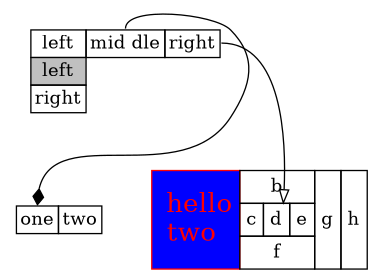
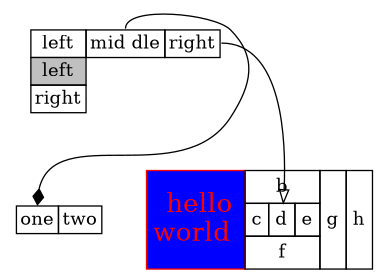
(196, 233) -> (196, 233)
